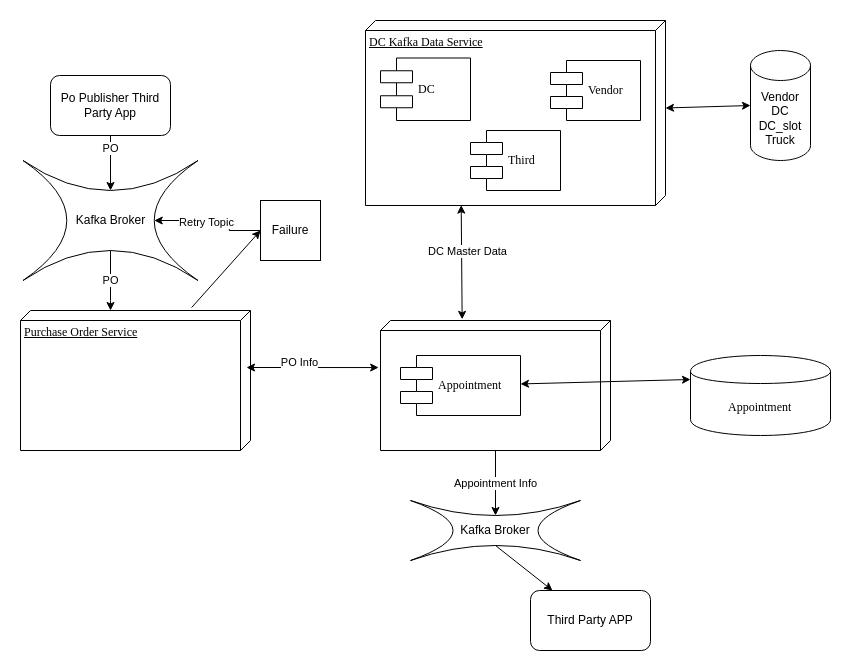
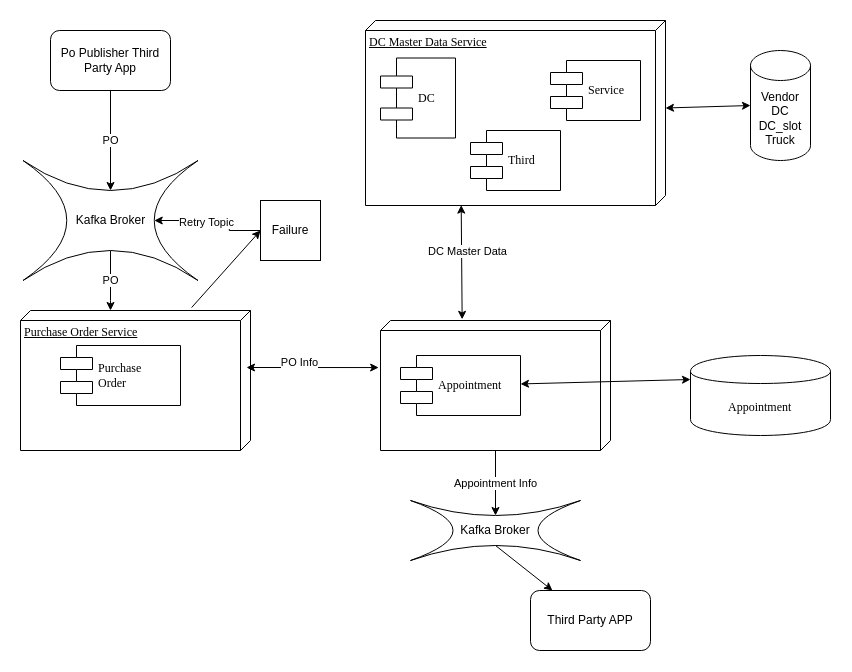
(434, 43) -> (437, 43)
(426, 89) -> (418, 98)
(609, 91) -> (610, 91)
(111, 106) -> (111, 61)
none -> (121, 376)
